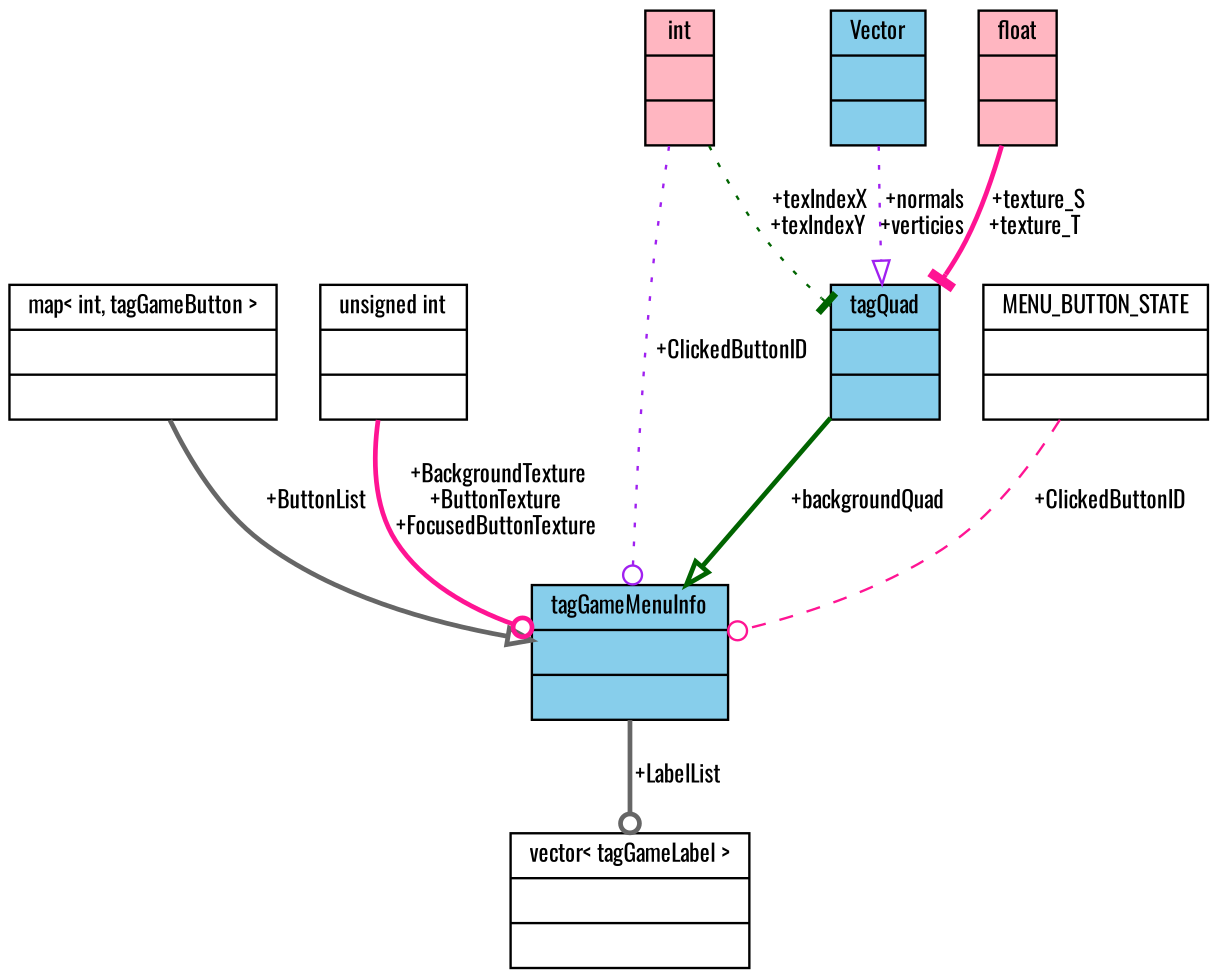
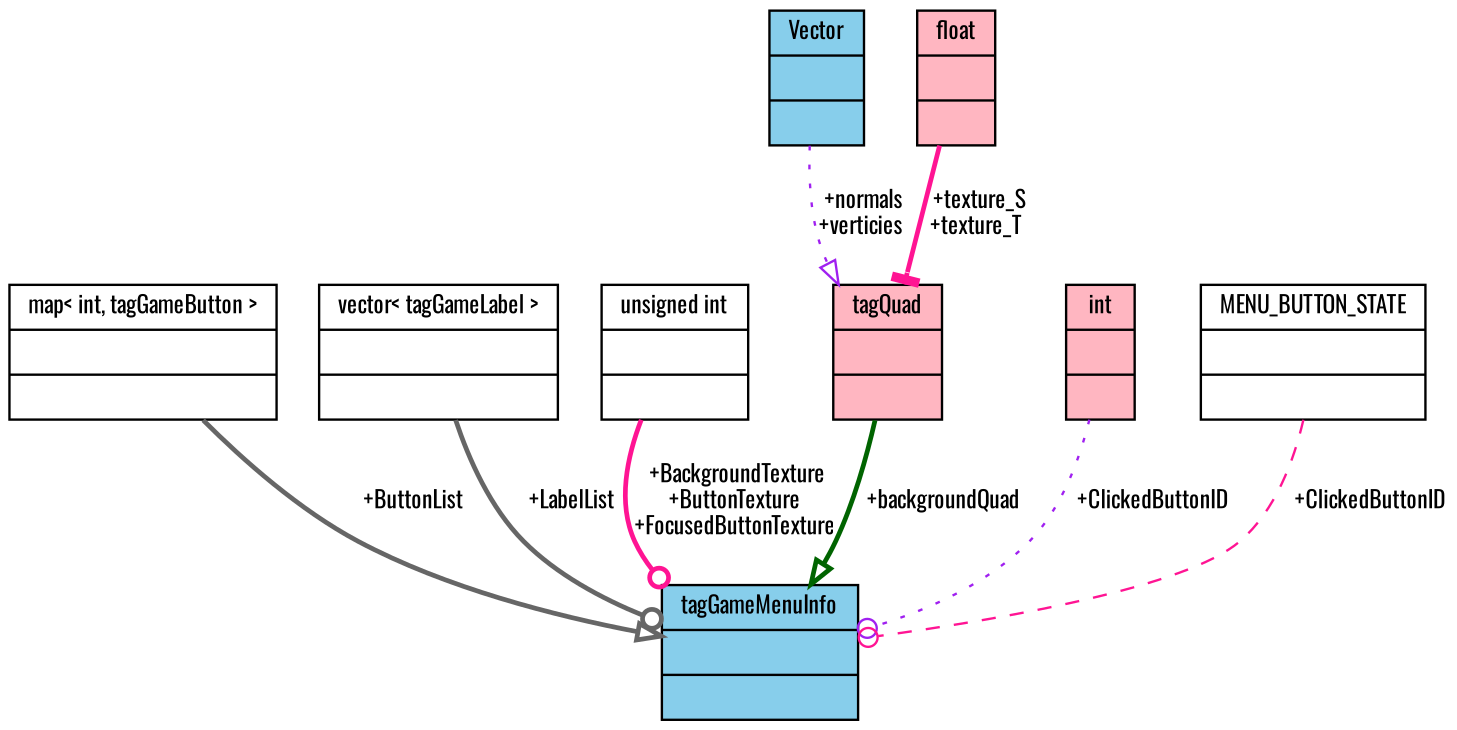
(757, 228) -> none
(885, 352) -> (888, 352)
(630, 767) -> (524, 542)
